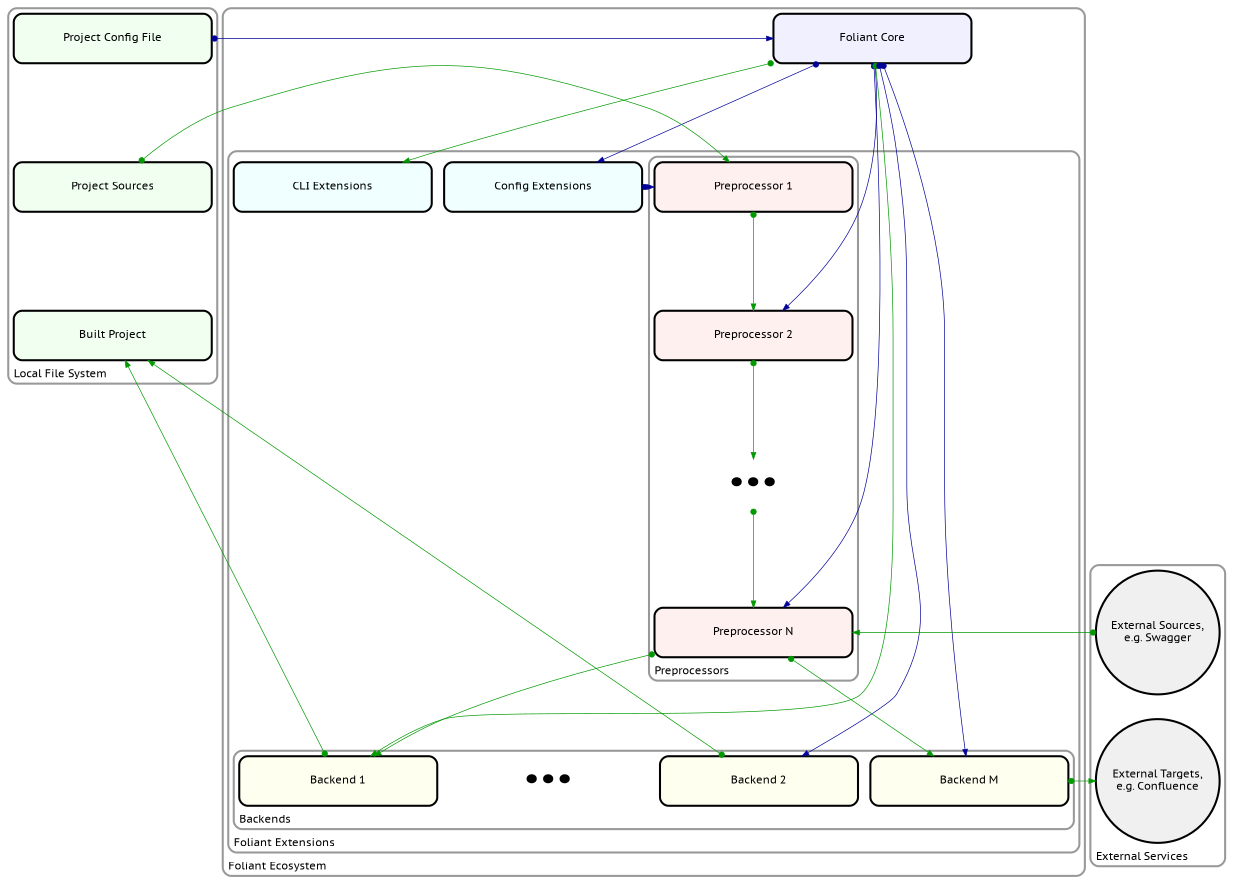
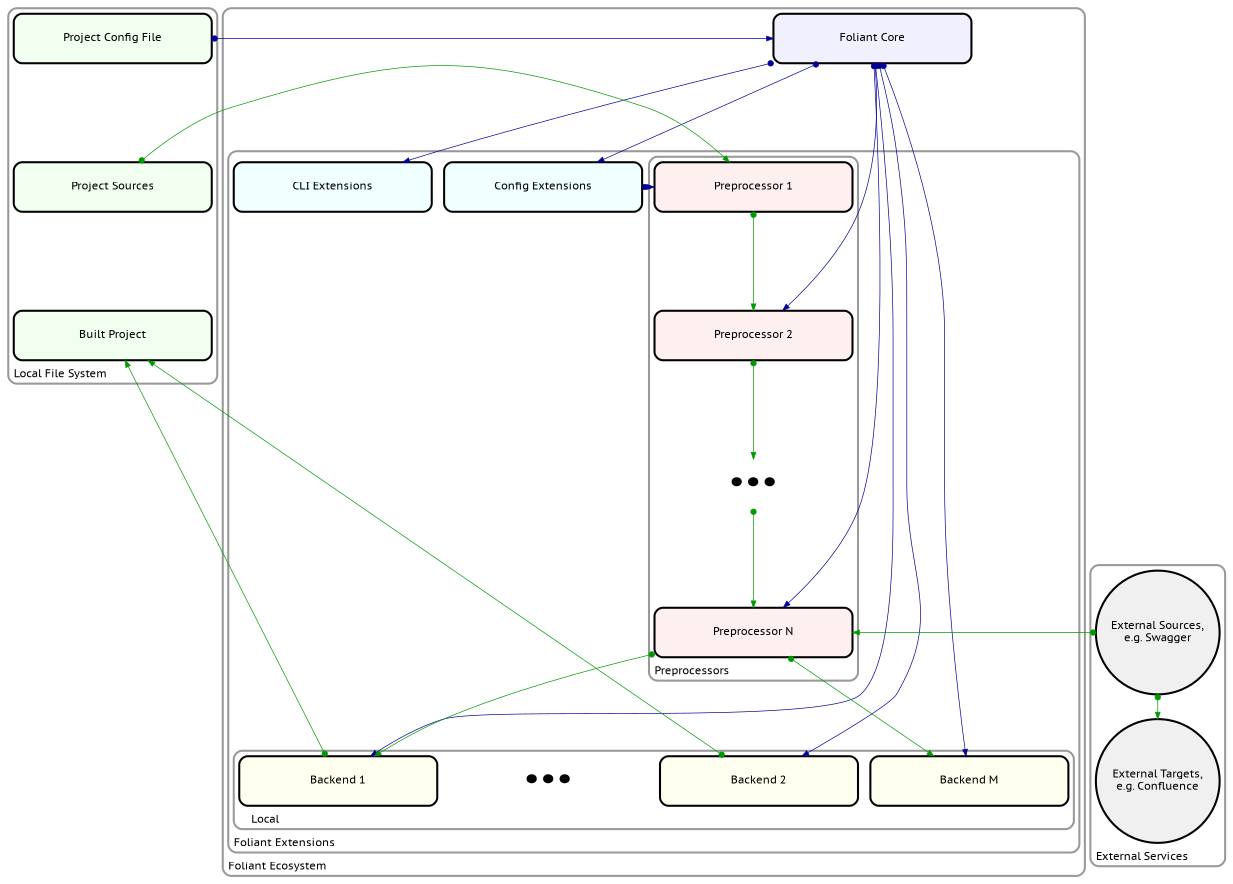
(588, 110) -> (588, 110)
(889, 603) -> (889, 603)
(1081, 781) -> (1158, 706)
(265, 820) -> (265, 820)
